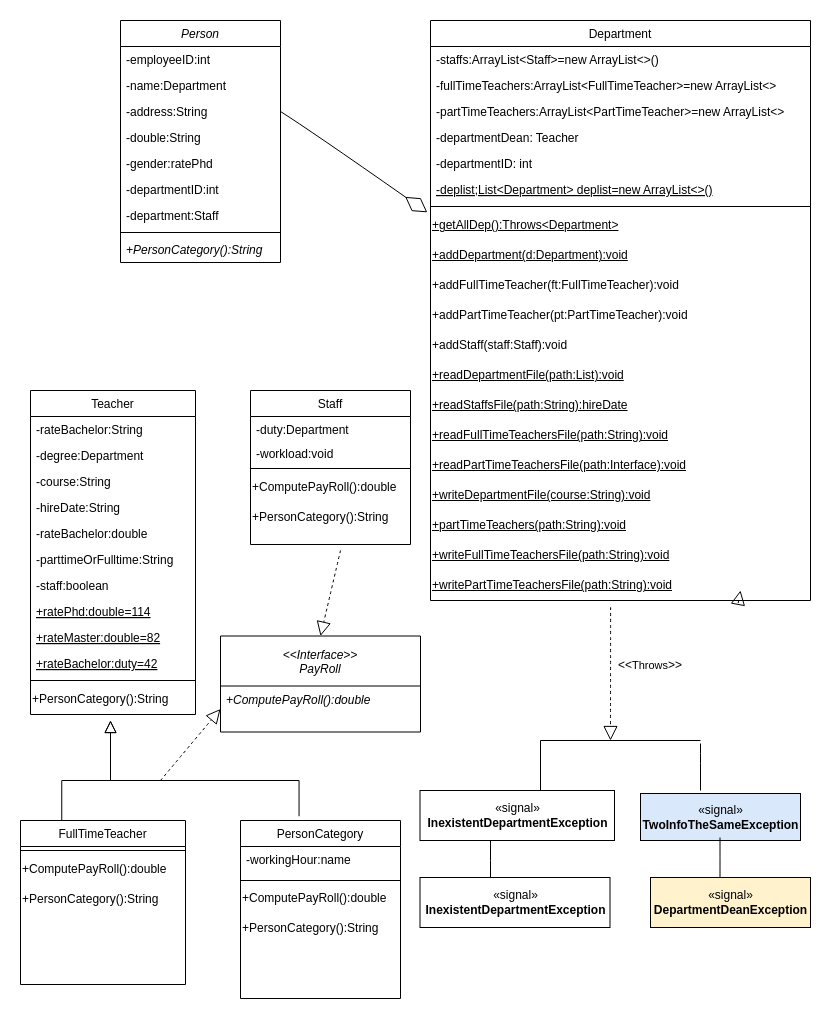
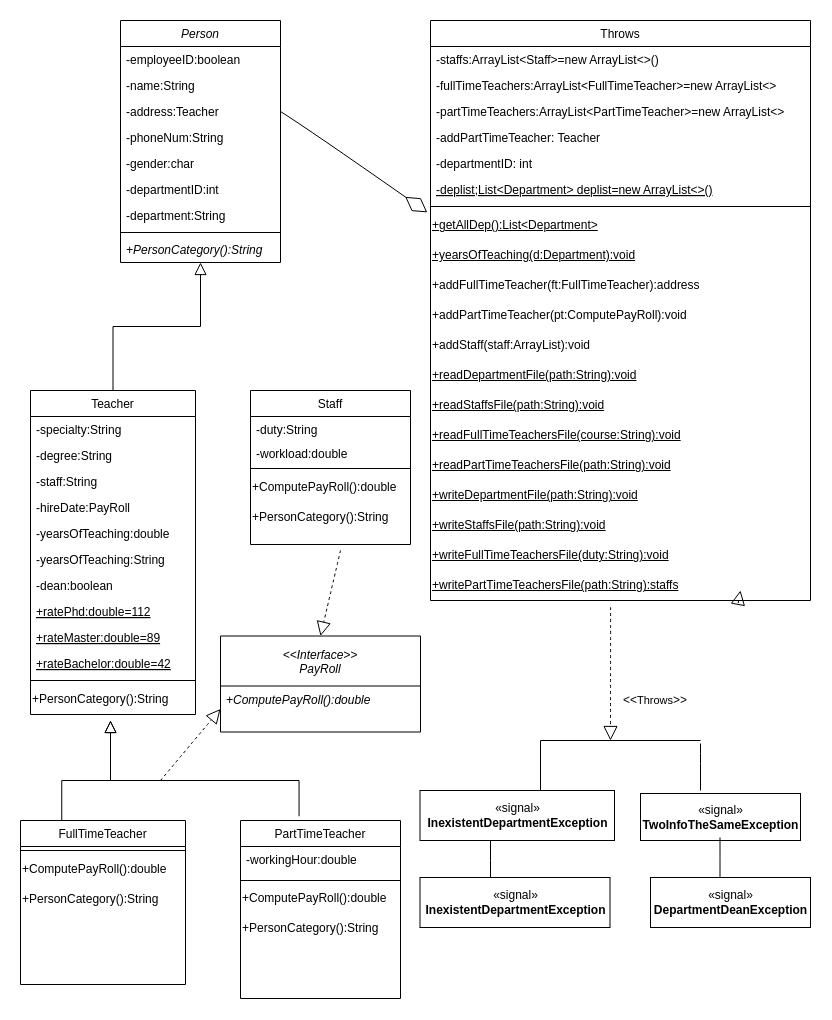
(620, 34) -> (620, 34)
(172, 60) -> (185, 60)
(178, 86) -> (163, 86)
(173, 112) -> (178, 112)
(168, 138) -> (177, 138)
(514, 138) -> (525, 138)
(175, 164) -> (165, 164)
(182, 216) -> (183, 216)
(532, 226) -> (524, 226)
(539, 256) -> (544, 256)
(566, 286) -> (578, 286)
(573, 316) -> (568, 316)
none -> (150, 327)
(519, 346) -> (530, 346)
(541, 376) -> (547, 376)
(547, 406) -> (534, 406)
(99, 430) -> (87, 430)
(308, 430) -> (293, 430)
(563, 436) -> (570, 436)
(298, 454) -> (305, 454)
(95, 456) -> (80, 456)
(578, 466) -> (566, 466)
(80, 482) -> (77, 482)
(556, 496) -> (549, 496)
(85, 508) -> (87, 508)
(542, 526) -> (536, 526)
(99, 534) -> (109, 534)
(565, 556) -> (565, 556)
(114, 560) -> (109, 560)
(80, 586) -> (77, 586)
(568, 586) -> (576, 586)
(97, 612) -> (97, 612)
(103, 638) -> (103, 638)
(103, 664) -> (109, 664)
(651, 666) -> (656, 701)
(721, 817) -> (721, 817)
(320, 834) -> (320, 834)
(300, 860) -> (305, 860)
(731, 903) -> (731, 903)
